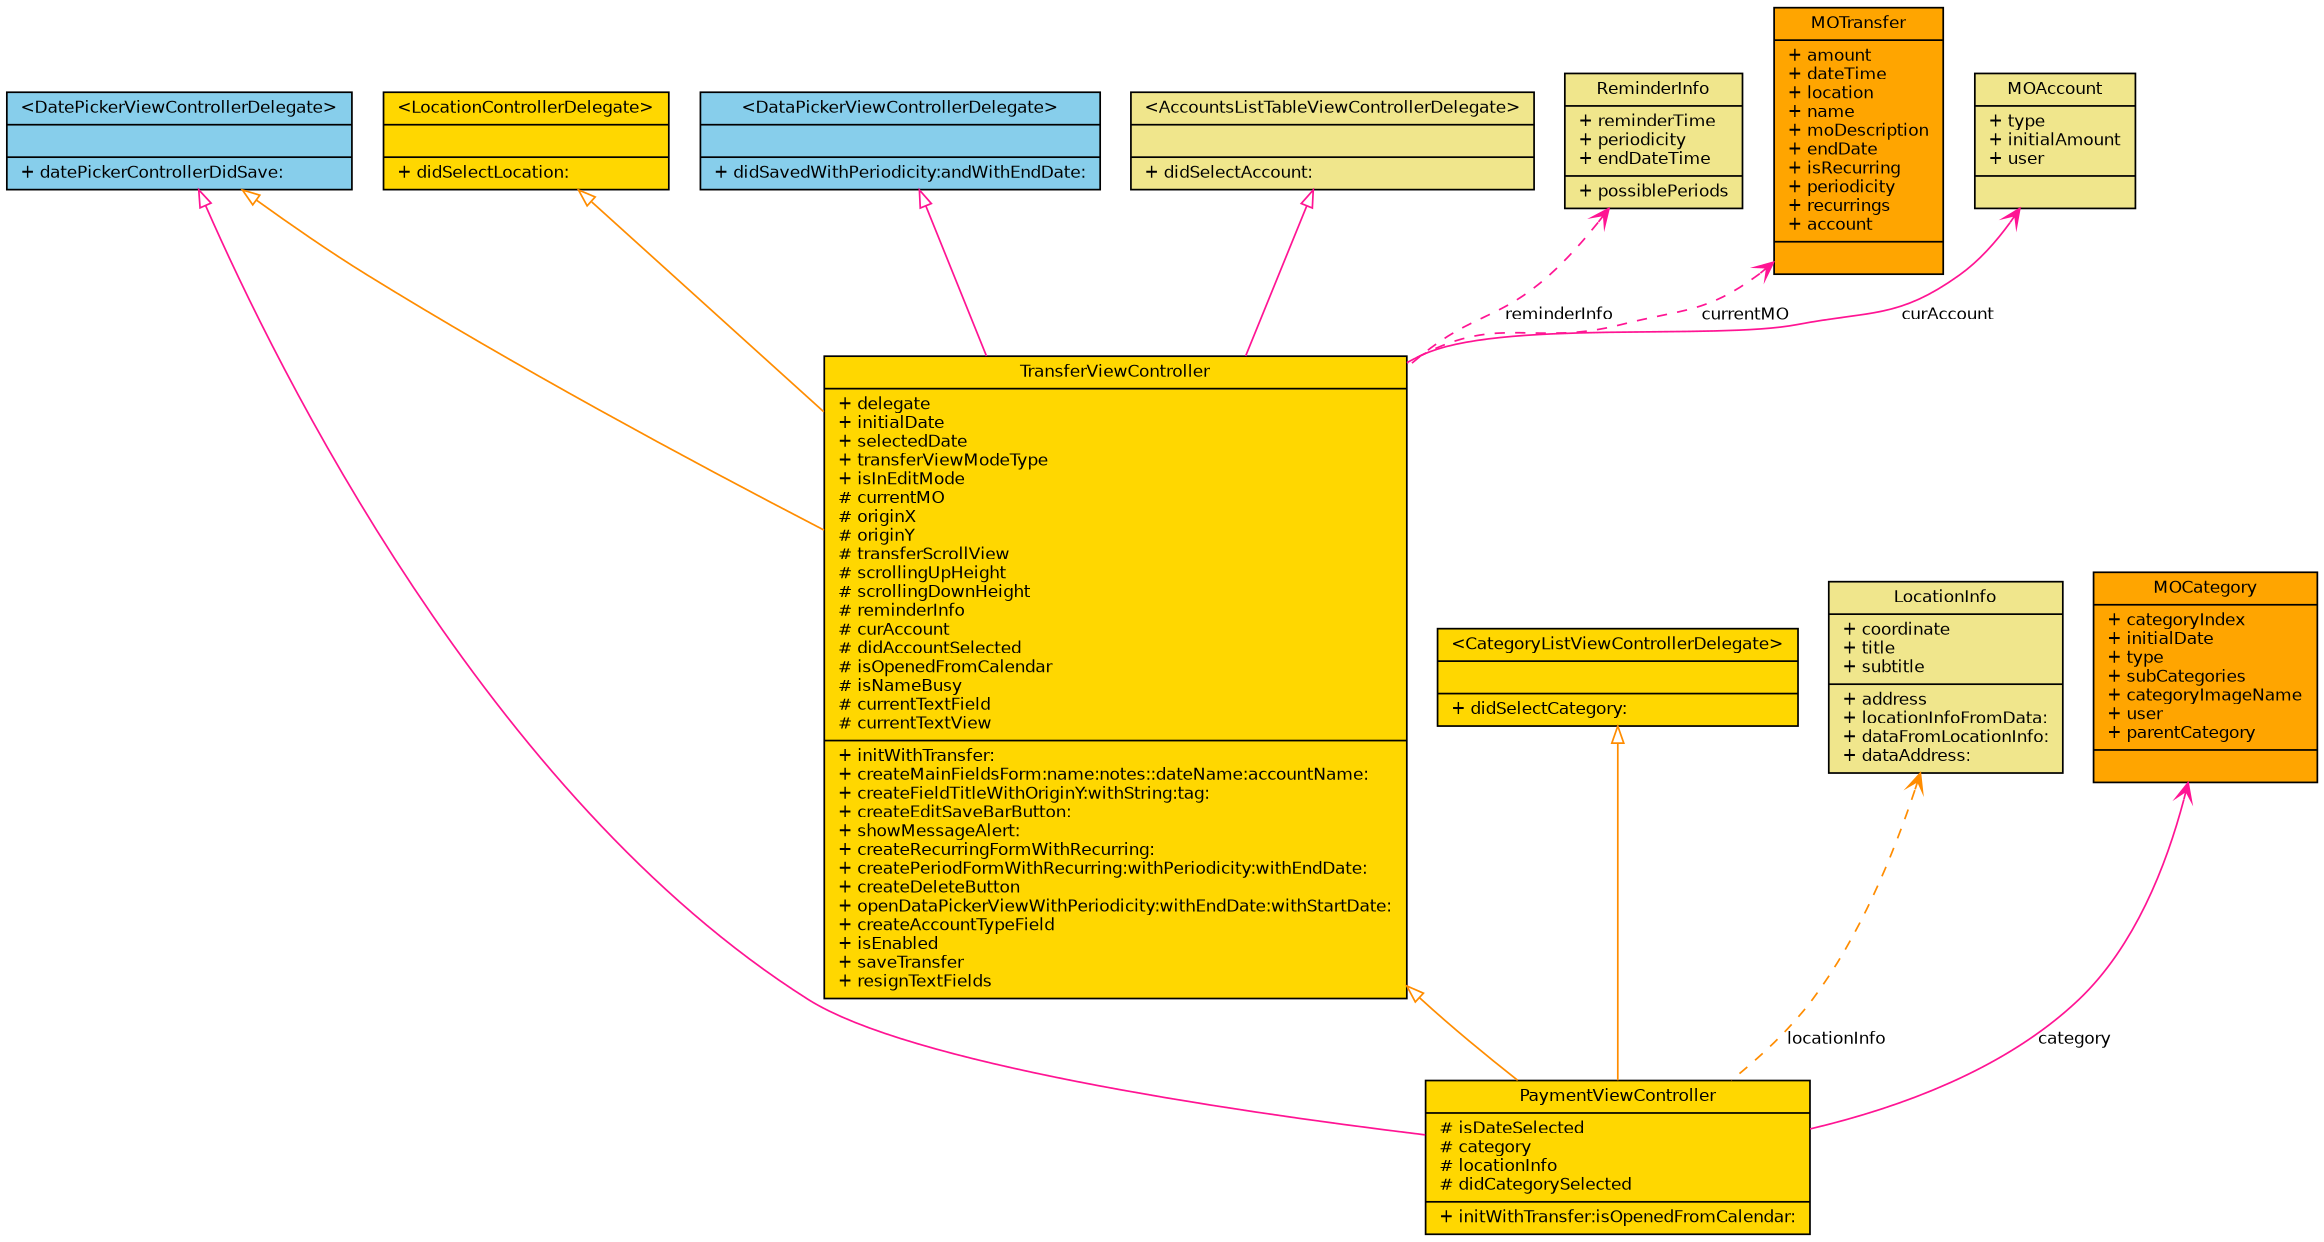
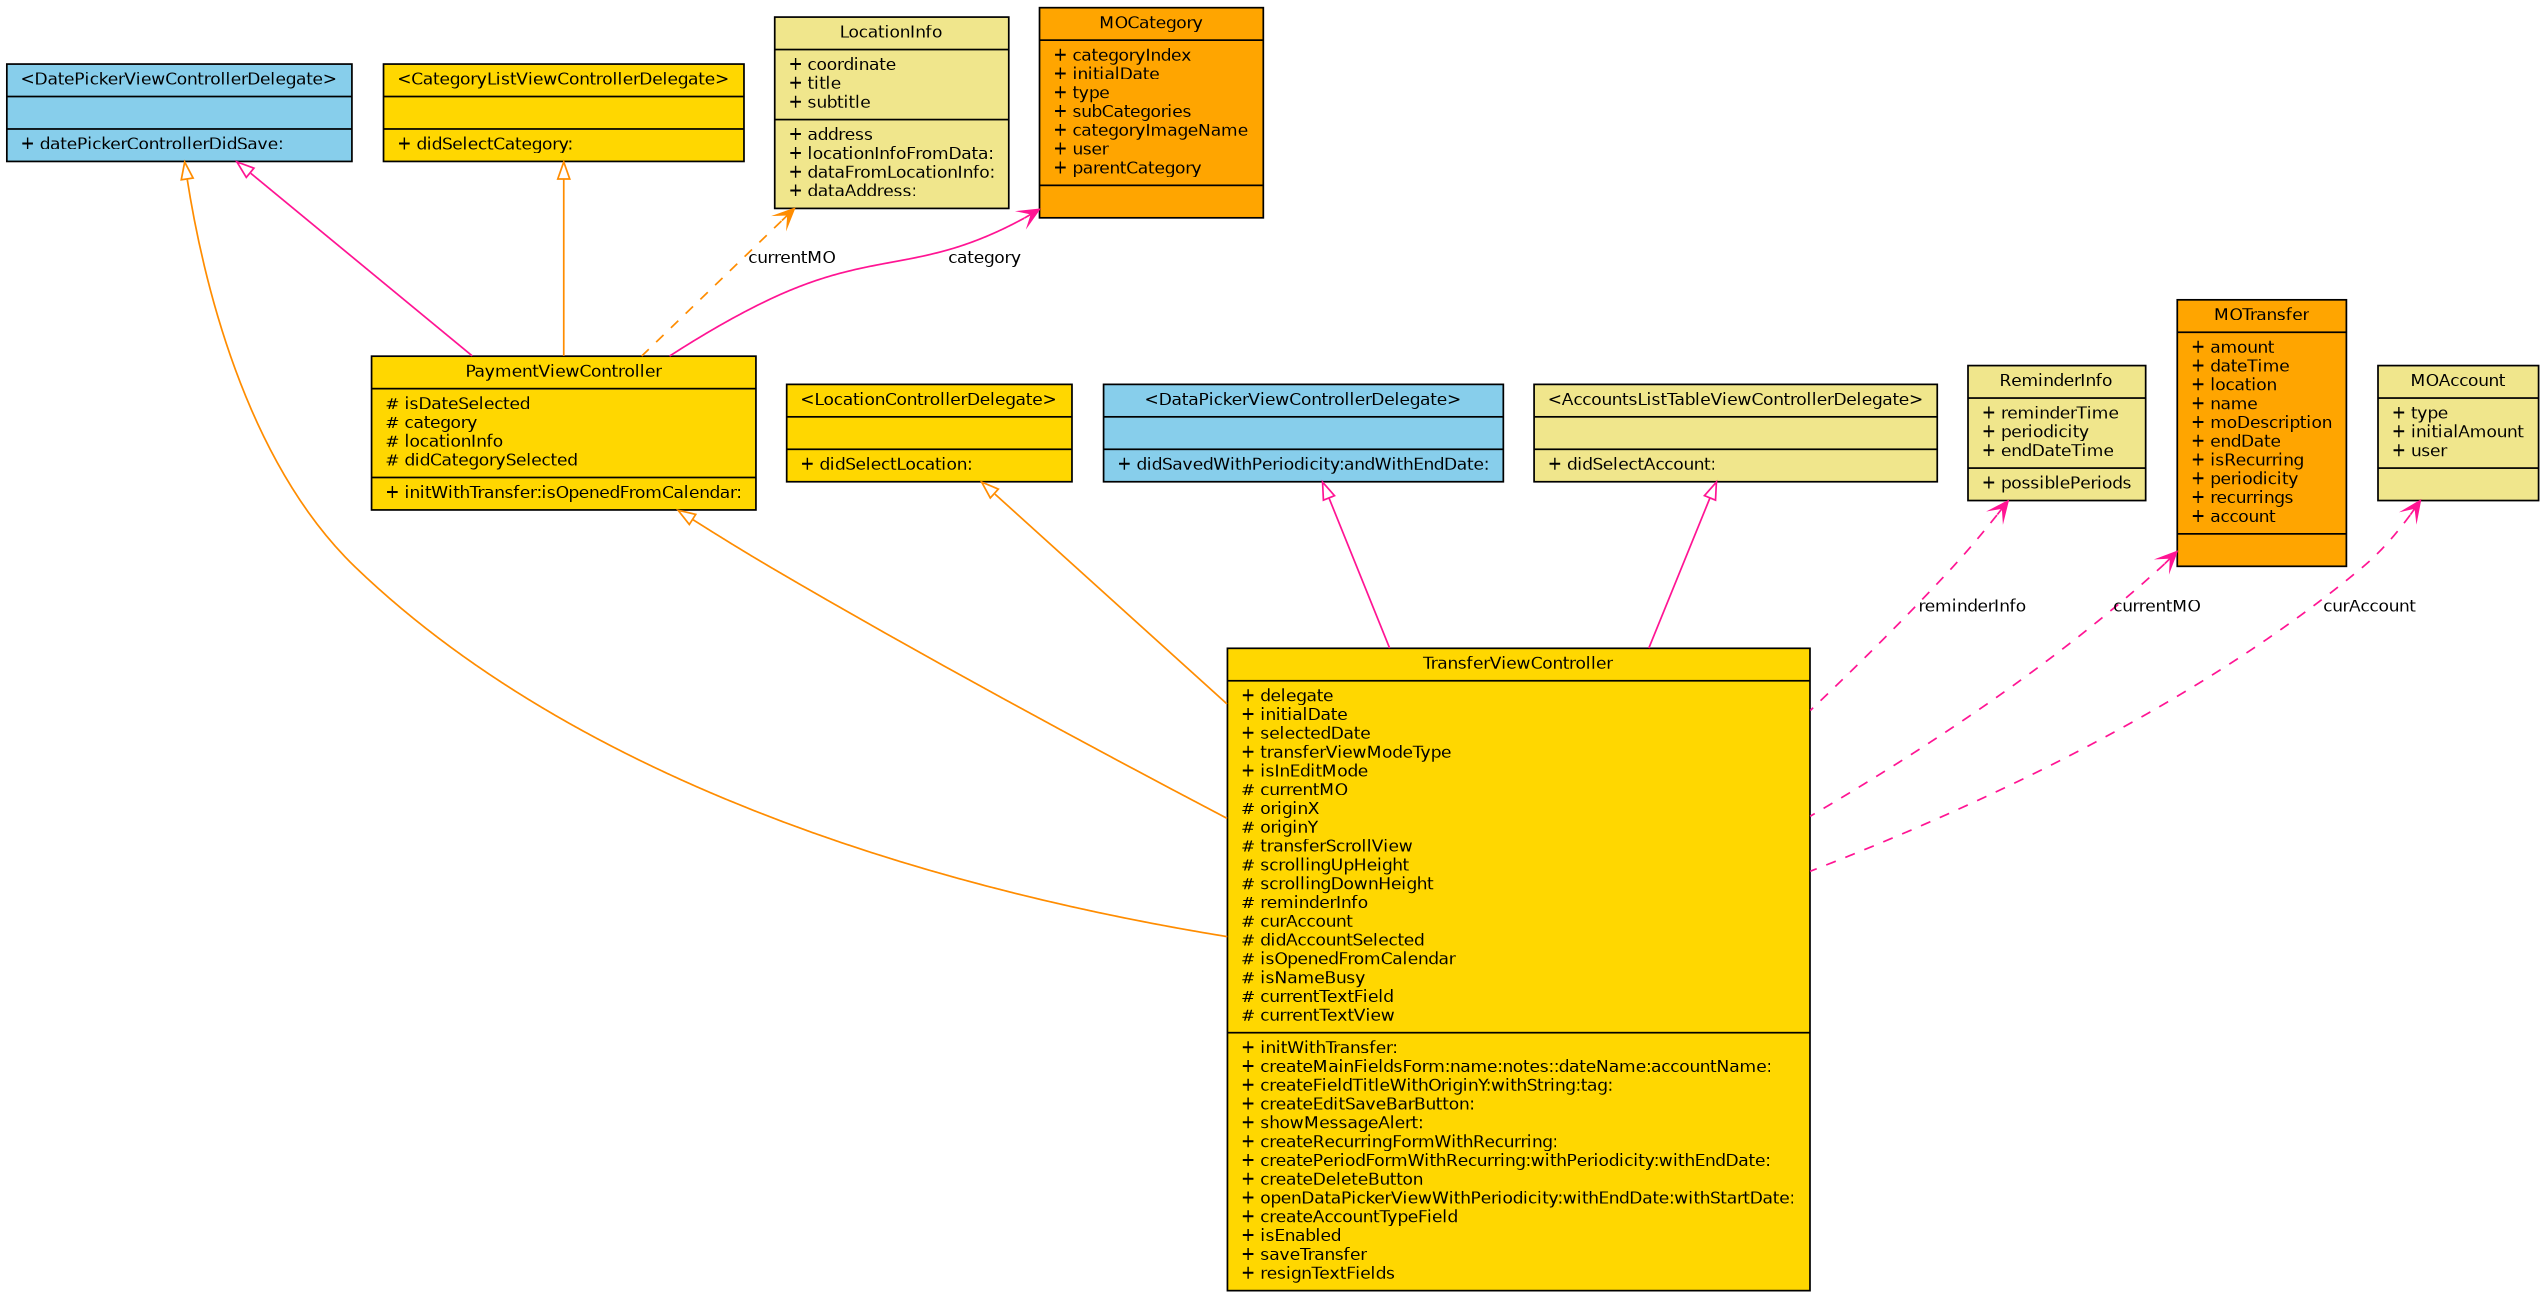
(1723, 331) -> (2129, 723)
(1468, 1040) -> (958, 673)
(1836, 1040) -> (793, 259)
